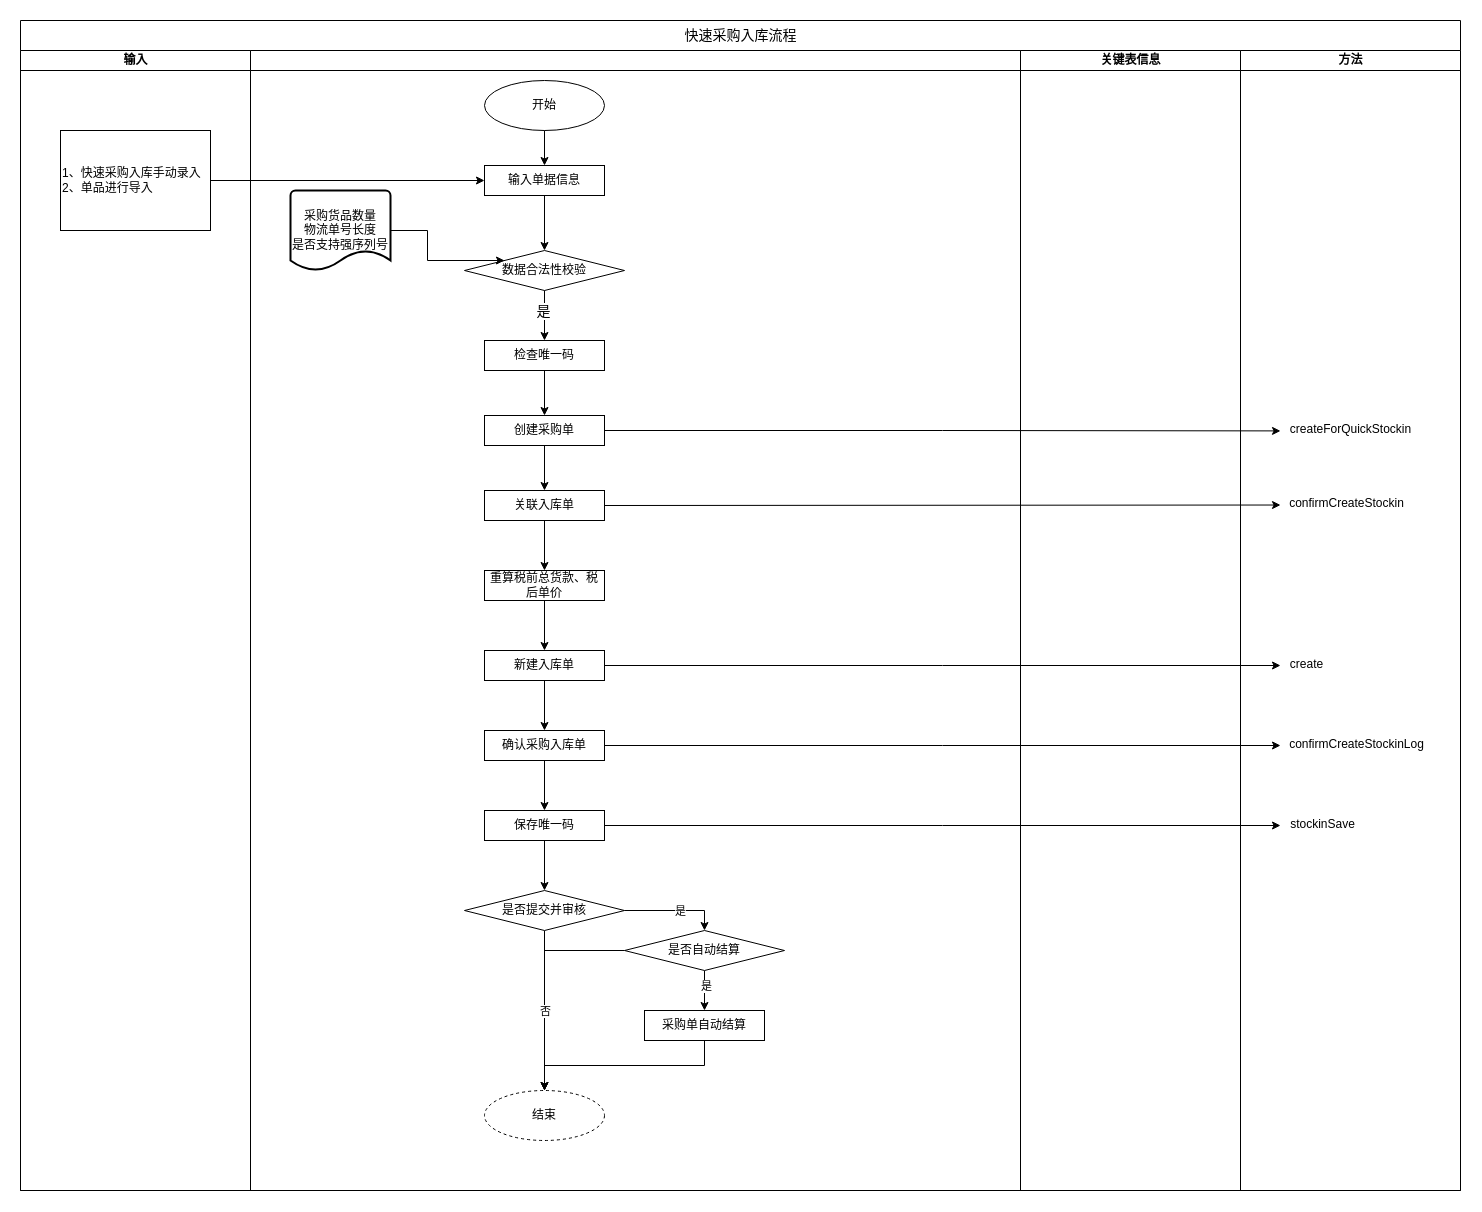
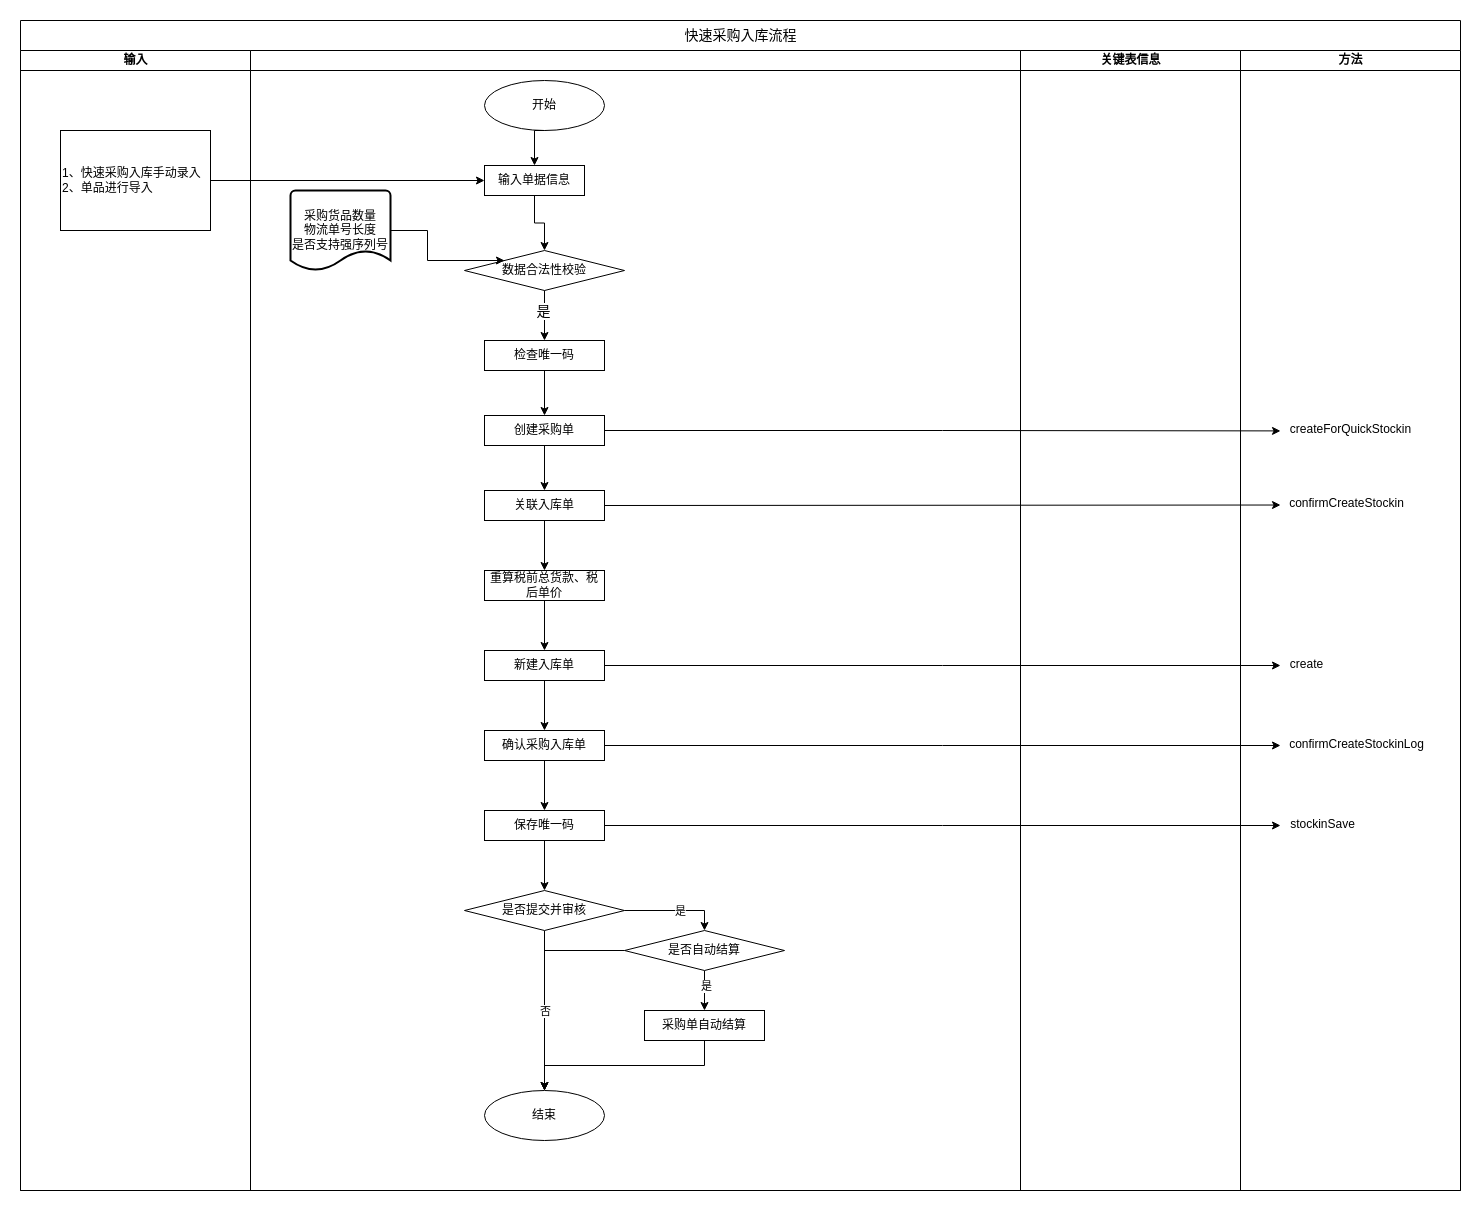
(545, 181) -> (535, 181)
(545, 1116) -> (545, 1116)
